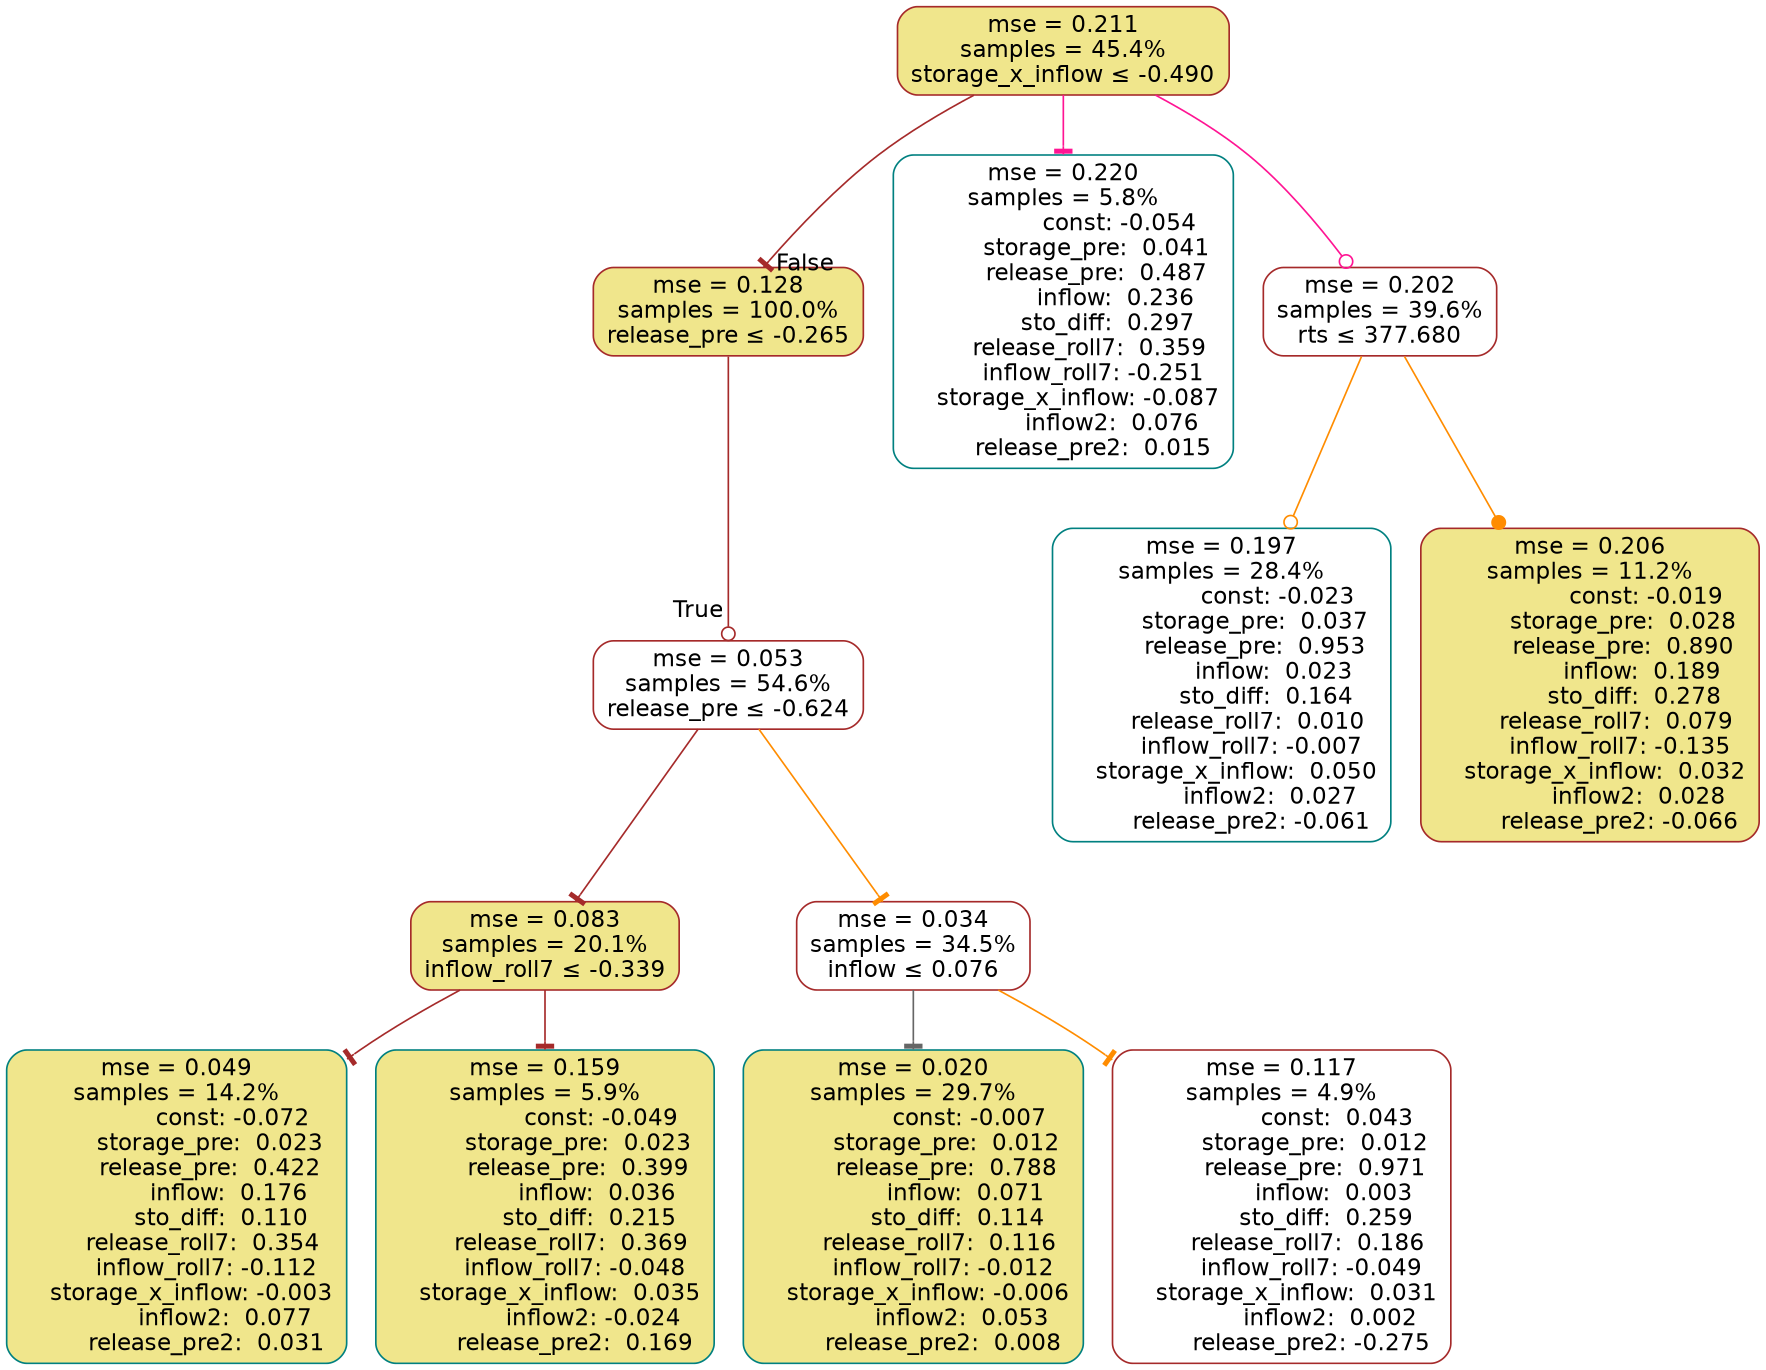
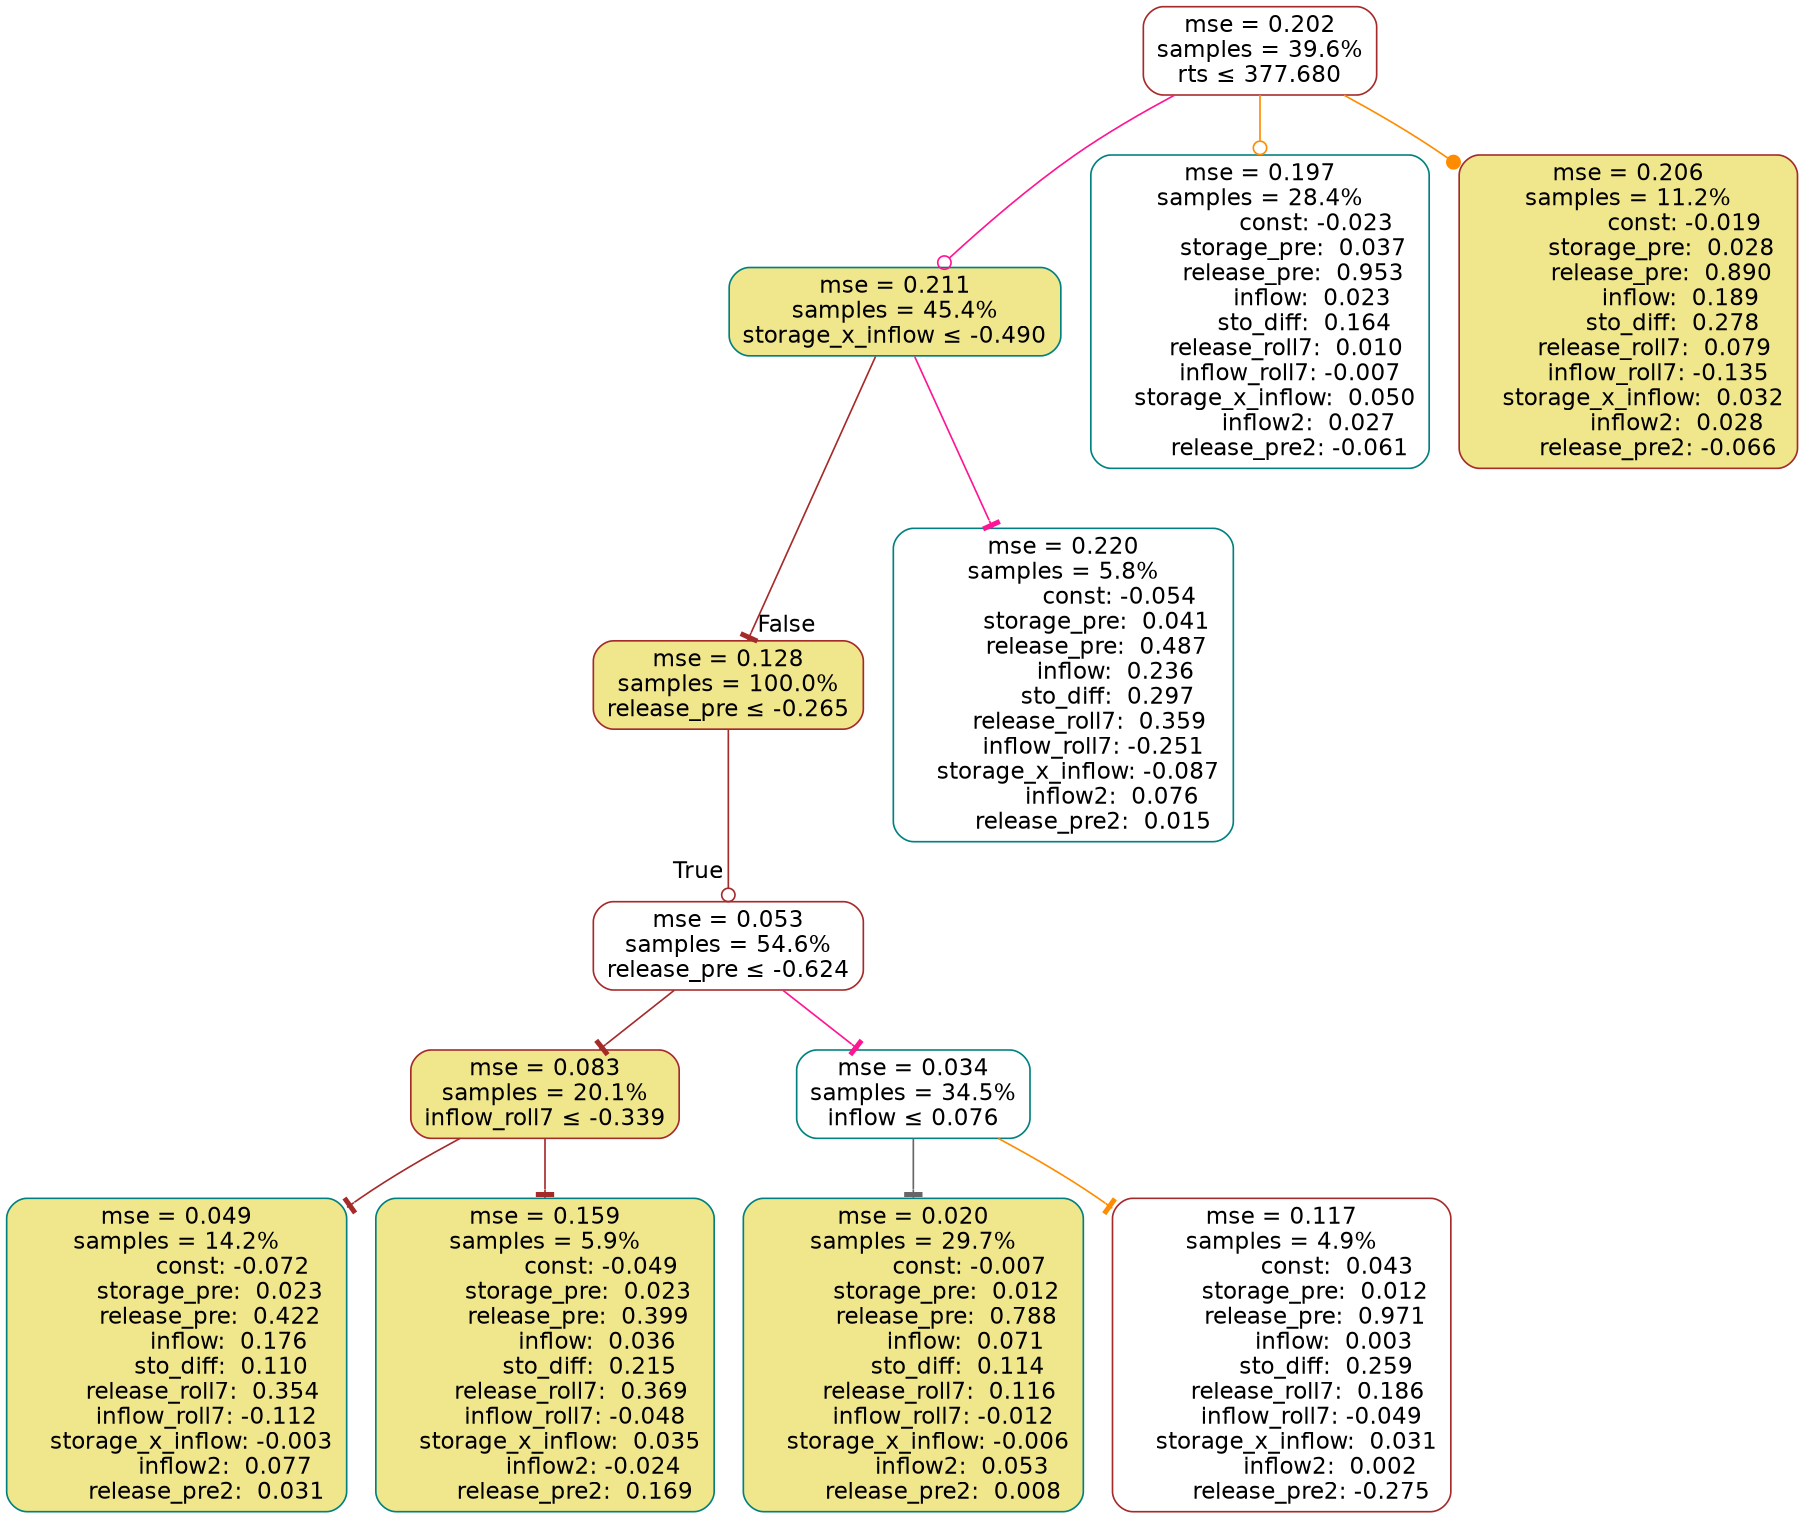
(1063, 51) -> (895, 312)
(1259, 164) -> (1056, 169)
(818, 812) -> (817, 1017)
(913, 946) -> (913, 1094)
